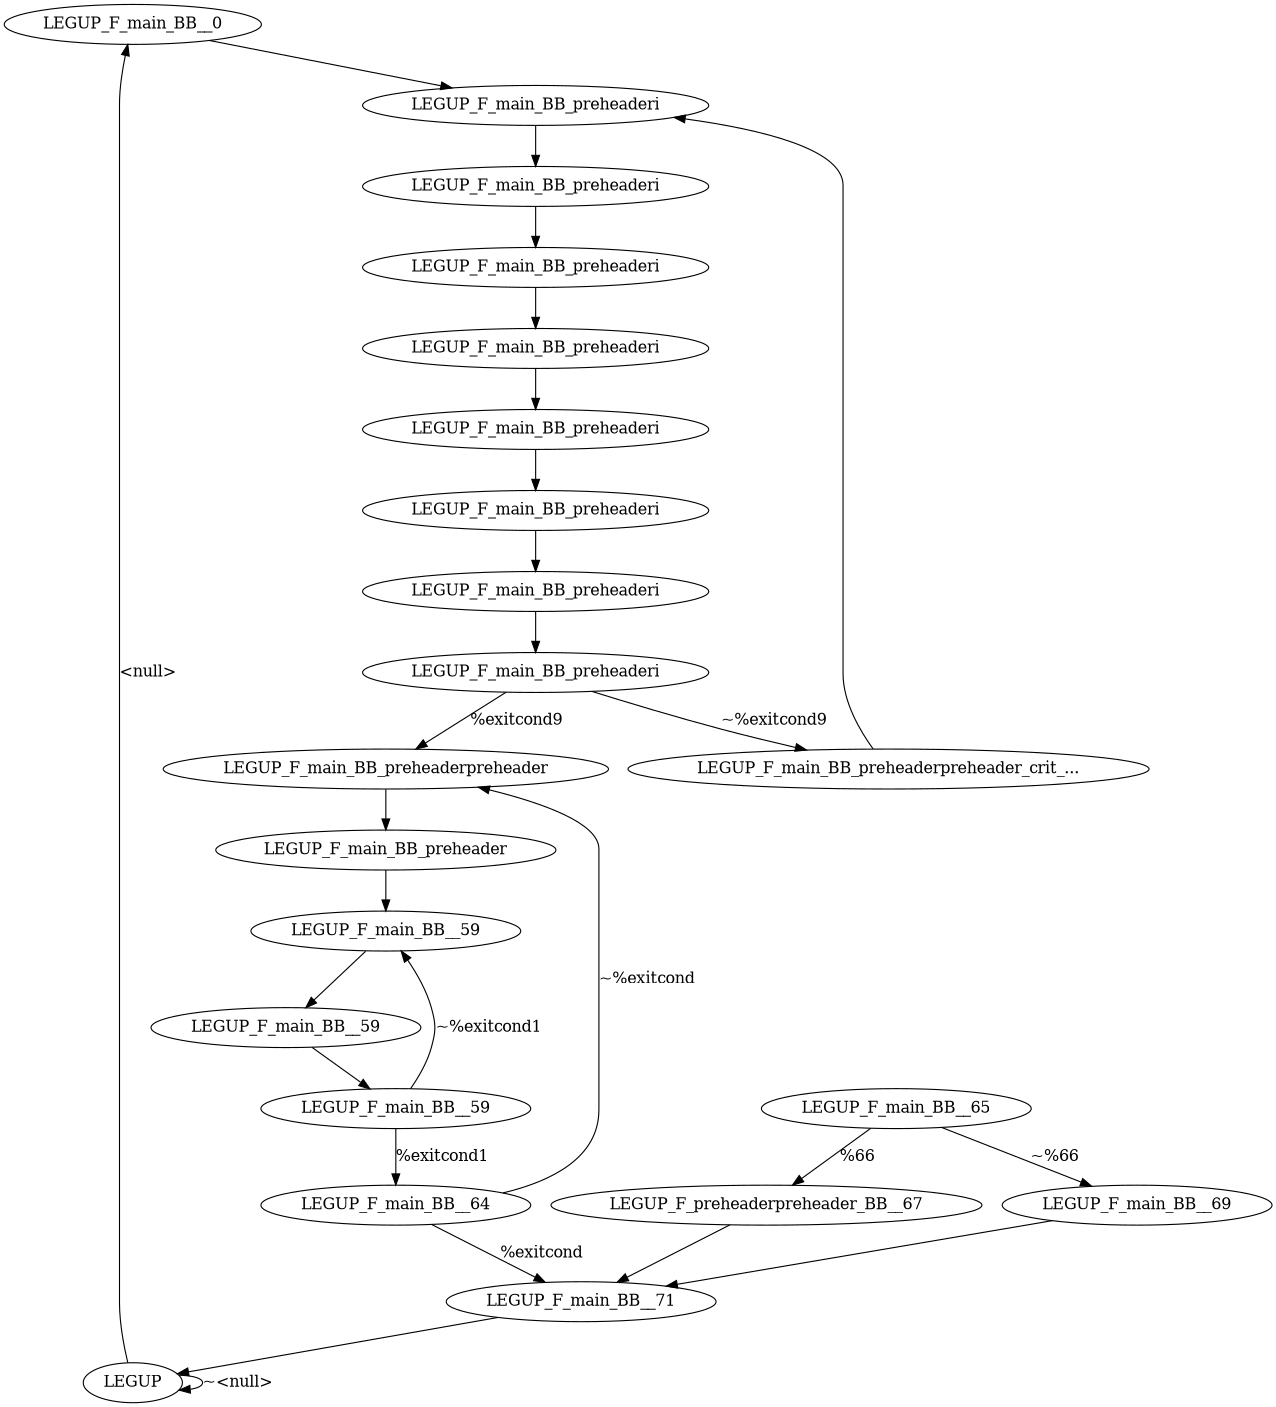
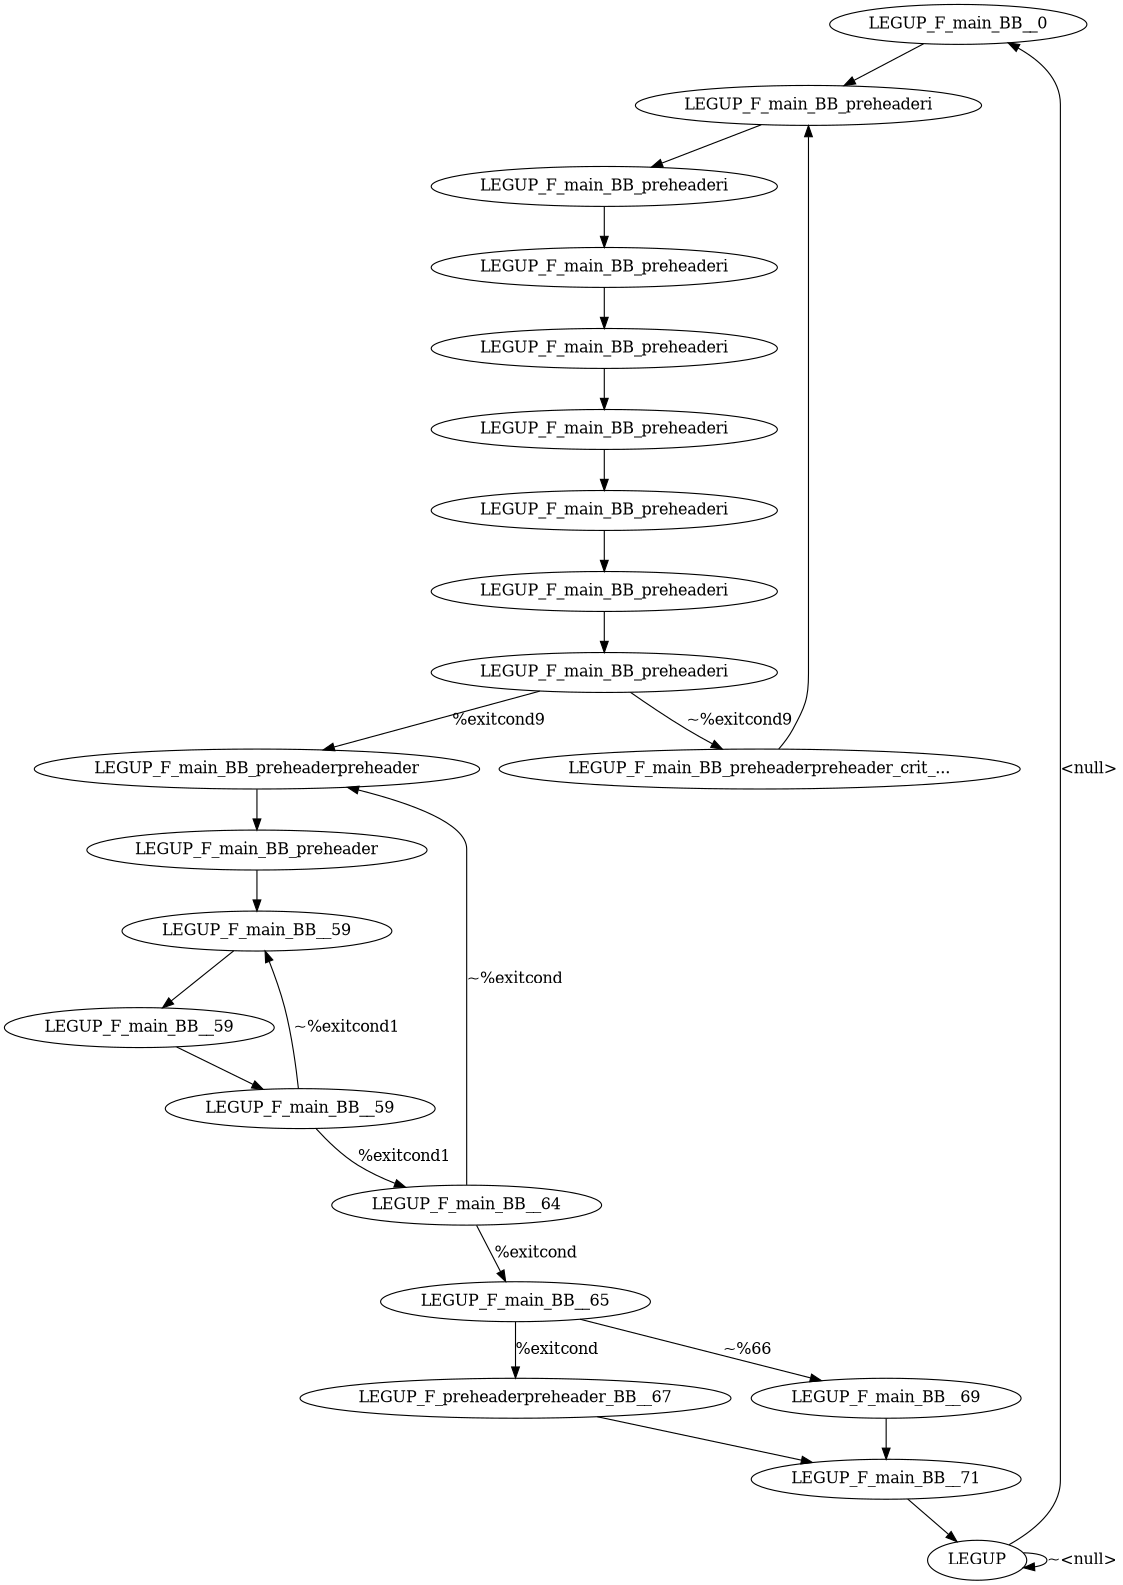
(857, 1157) -> (557, 1350)
(483, 1251) -> (489, 1249)
